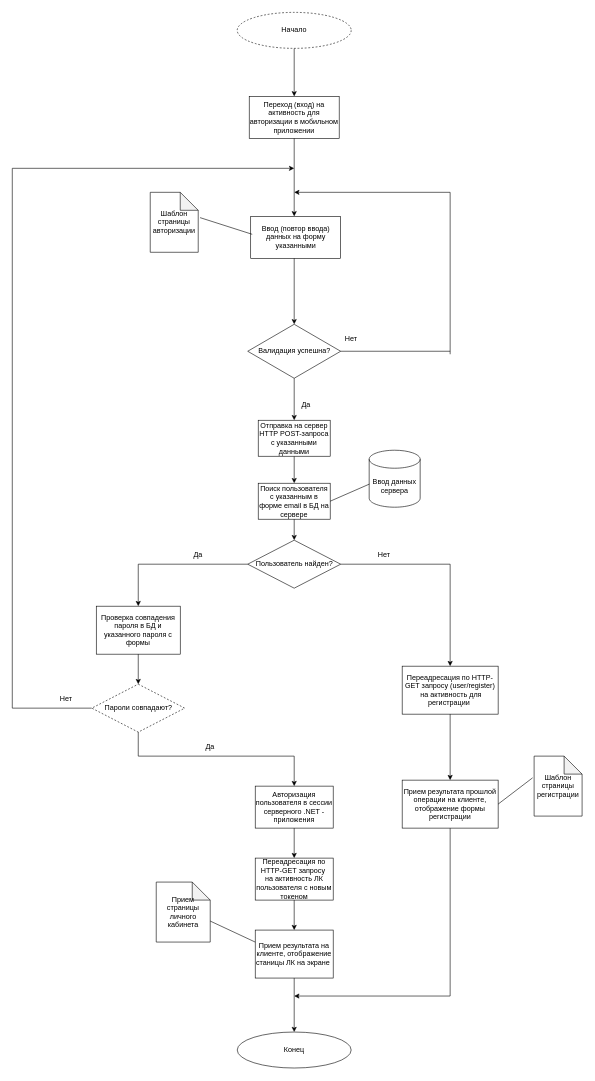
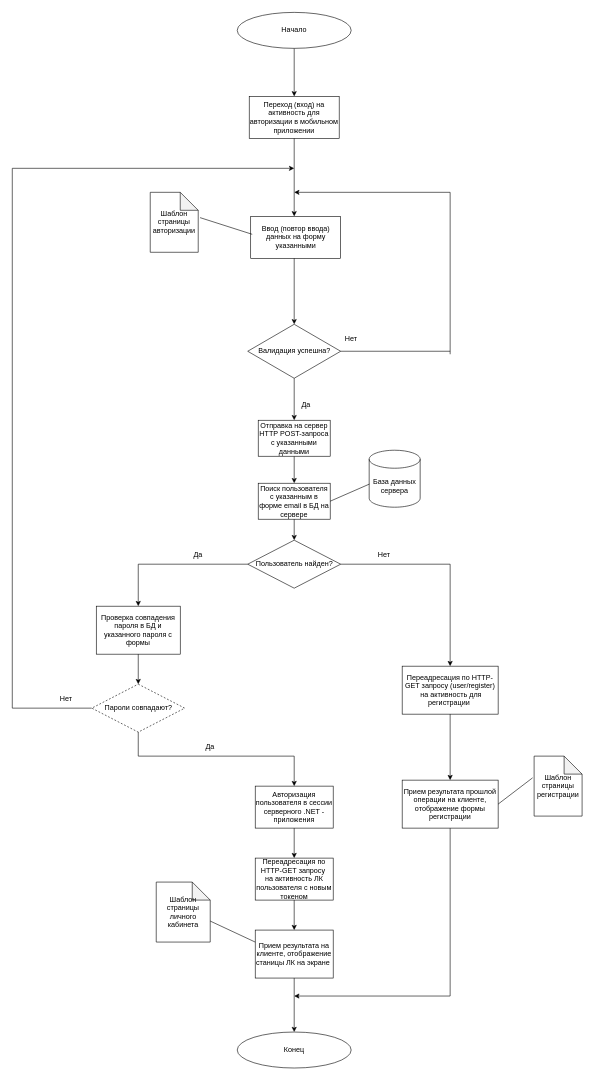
(294, 30) -> (294, 30)
(395, 486) -> (395, 486)
(183, 912) -> (183, 912)
